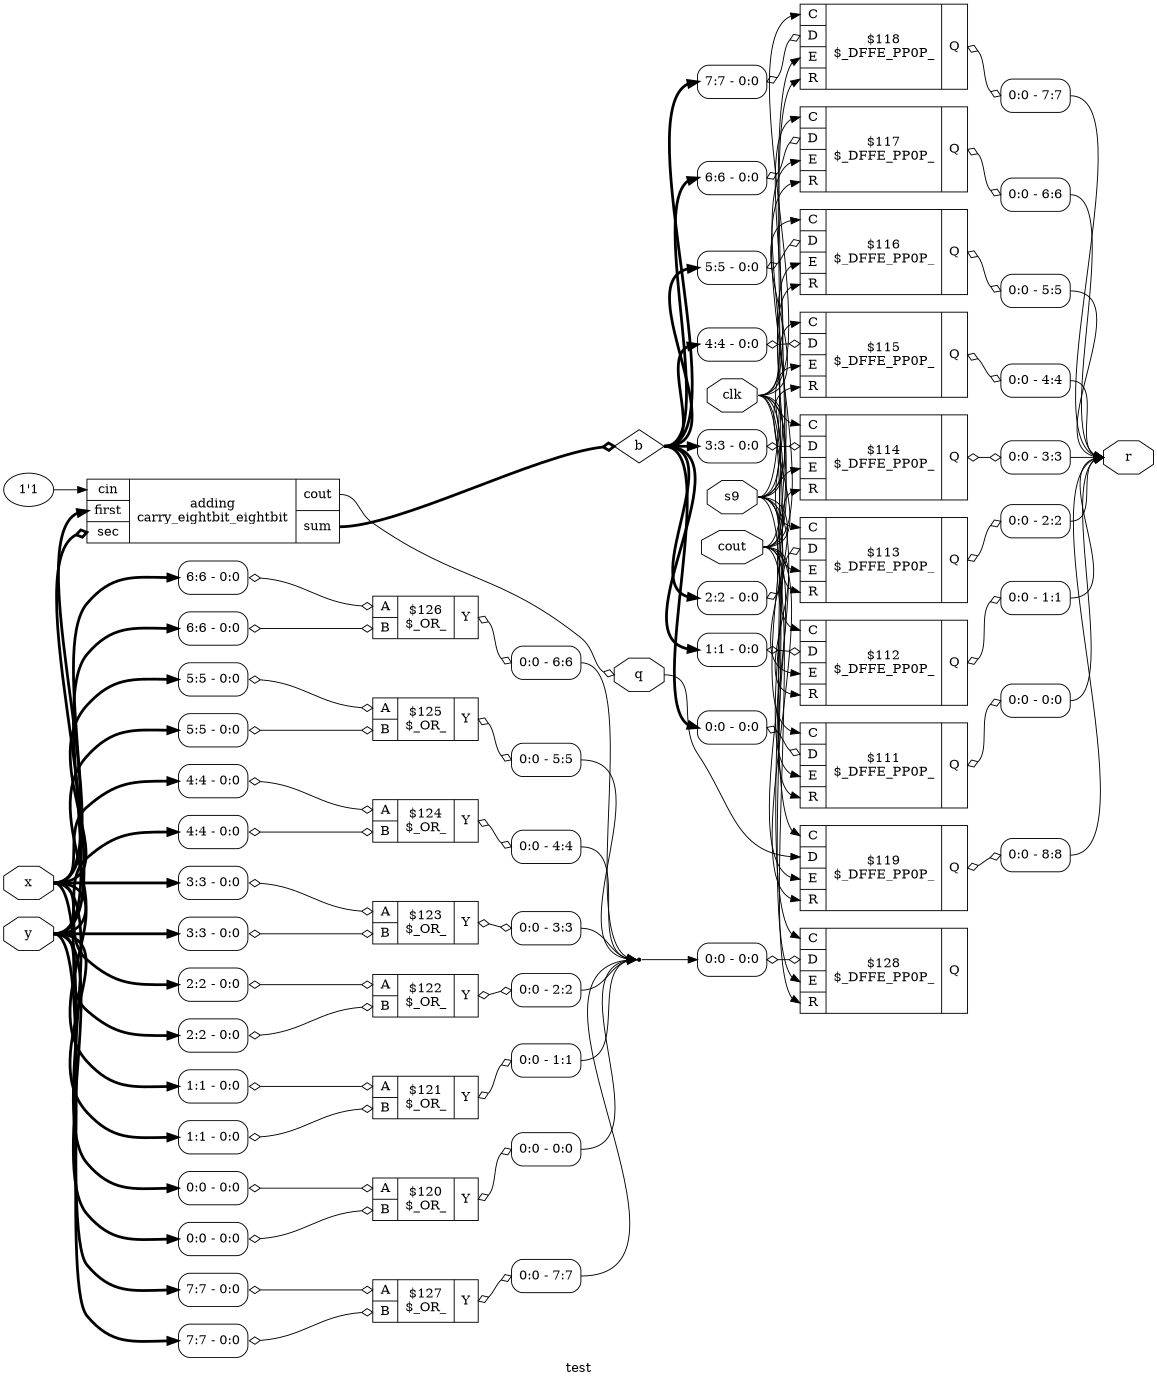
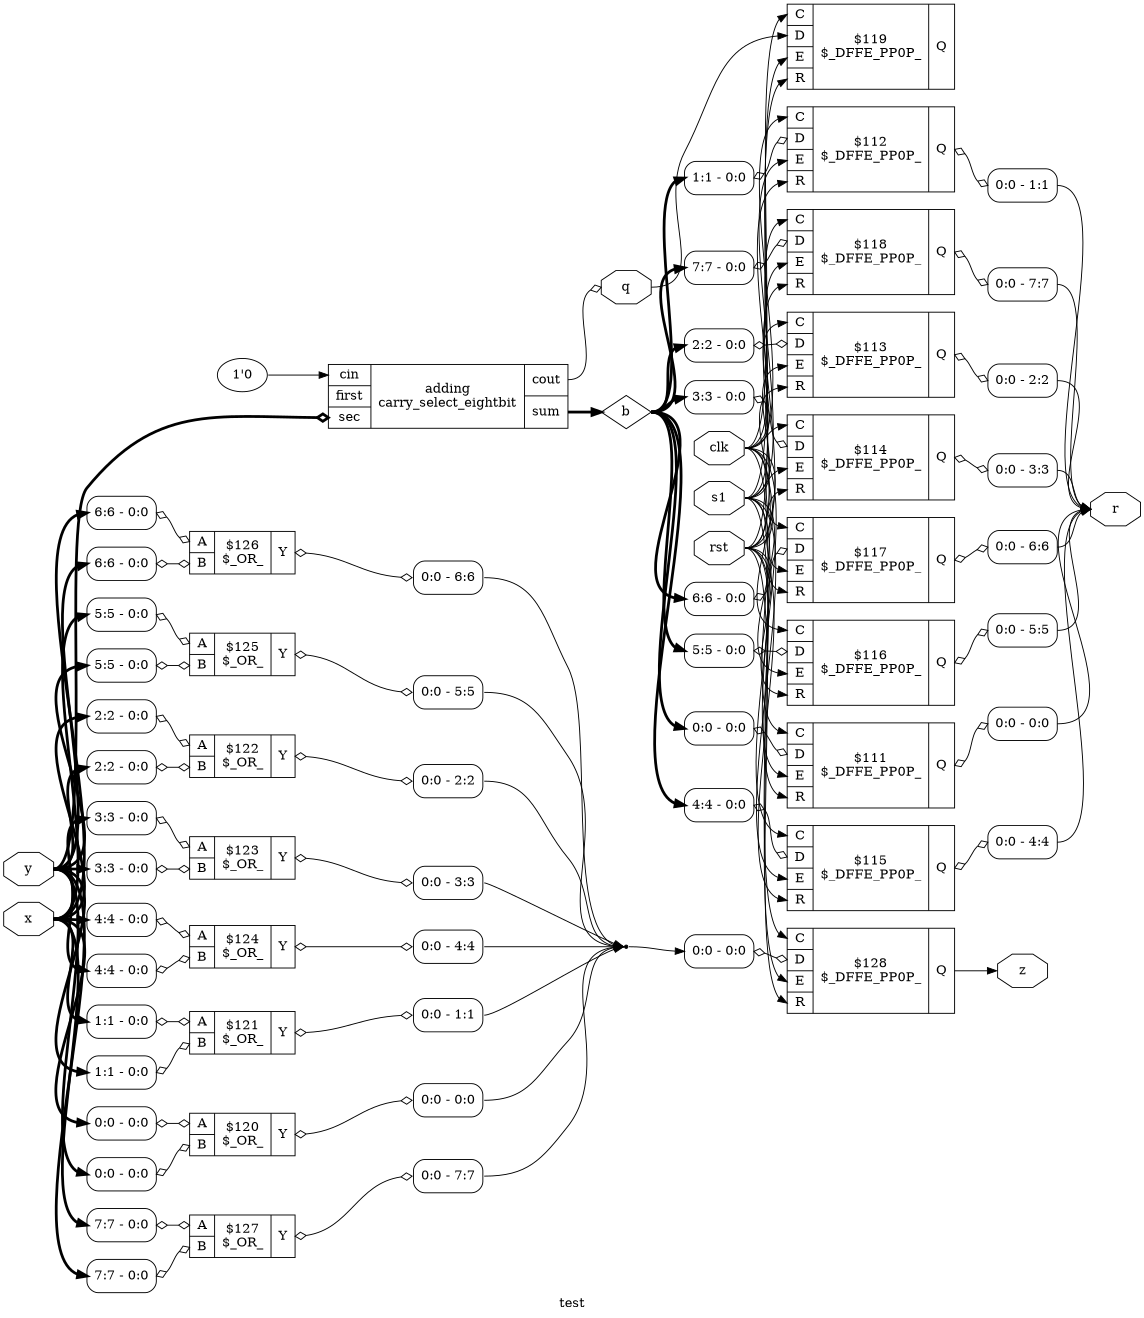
(472, 489) -> (580, 412)
(29, 490) -> (242, 375)
(732, 497) -> (719, 498)
(213, 518) -> (448, 403)
(732, 547) -> (719, 548)
(71, 701) -> none
(1036, 855) -> none
none -> (1023, 971)
